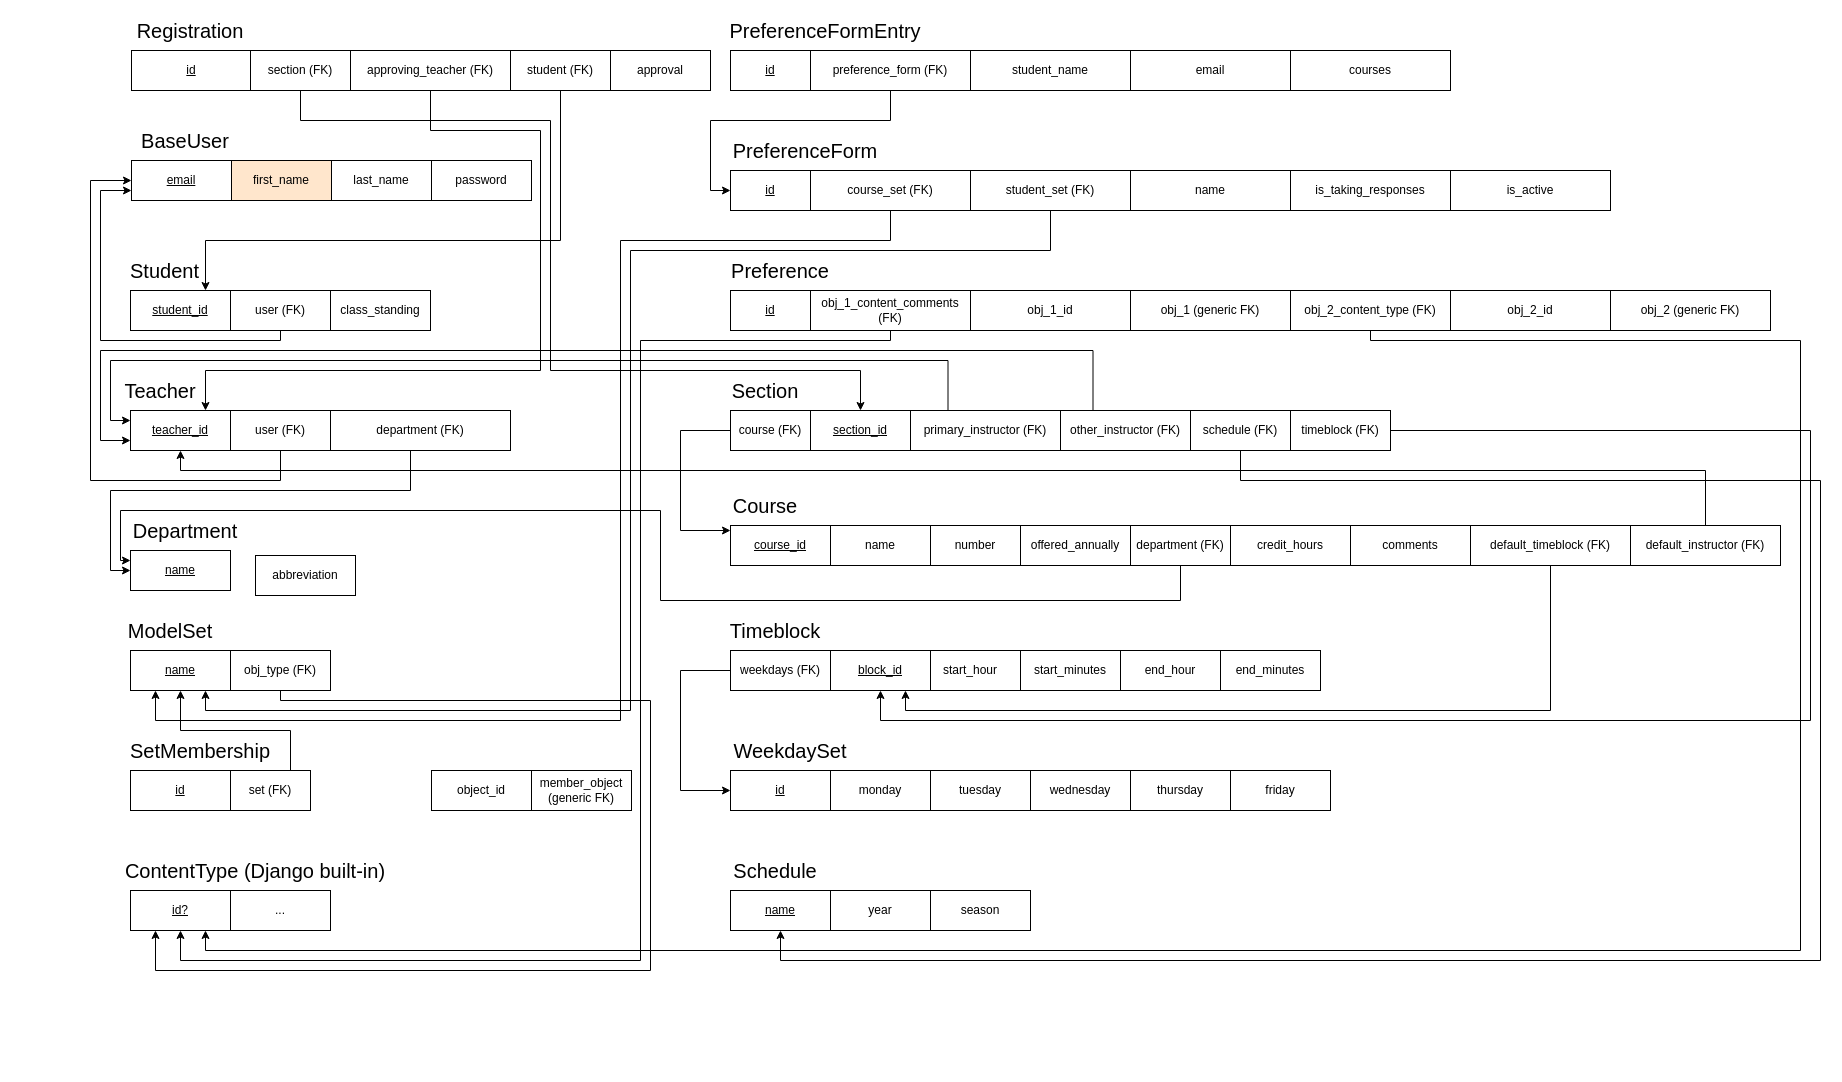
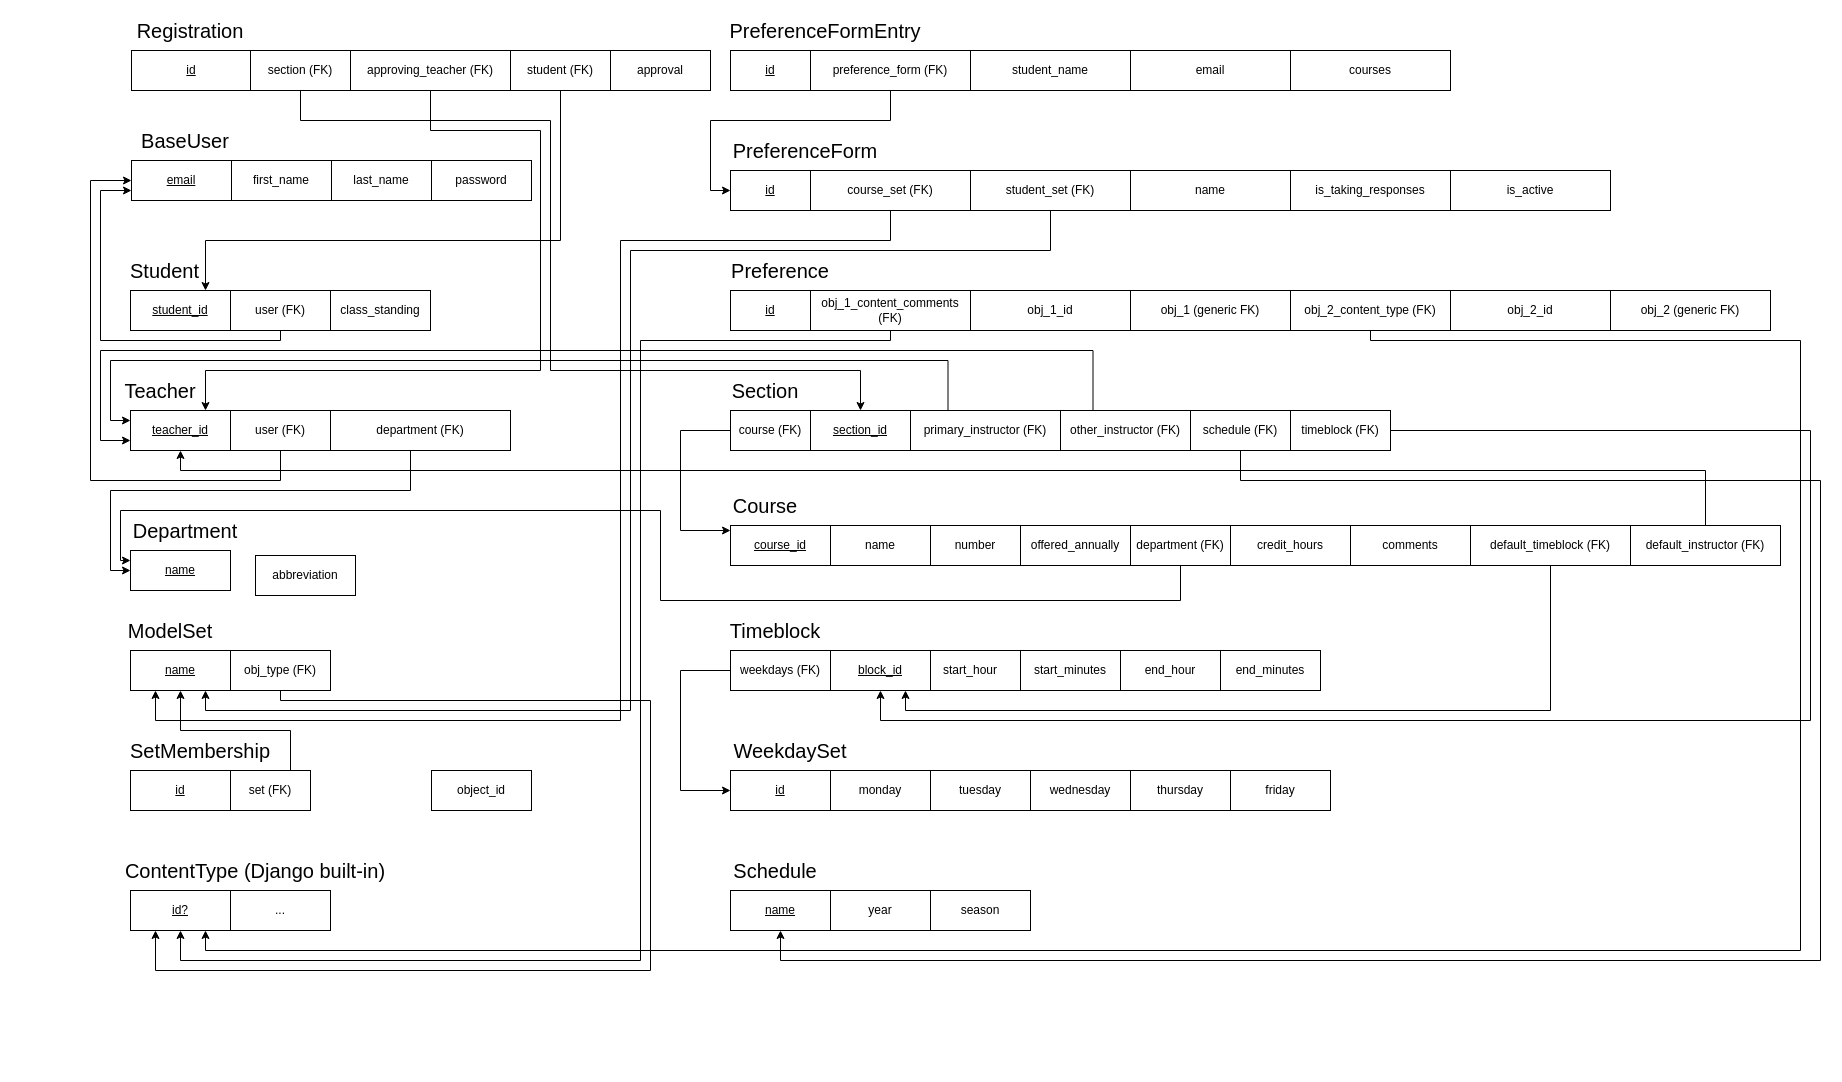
(282, 181) -> (282, 181)
(582, 791) -> none
